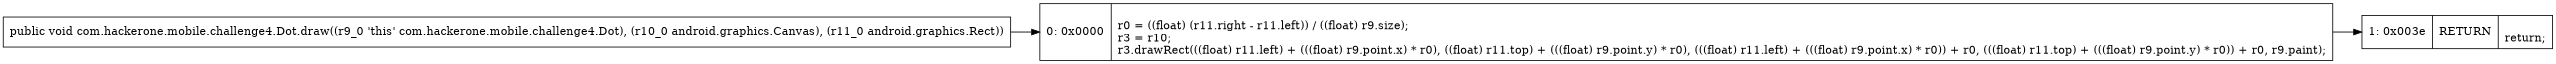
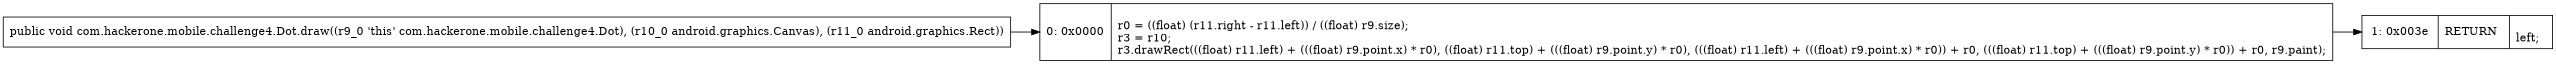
(2525, 38) -> (2528, 38)
